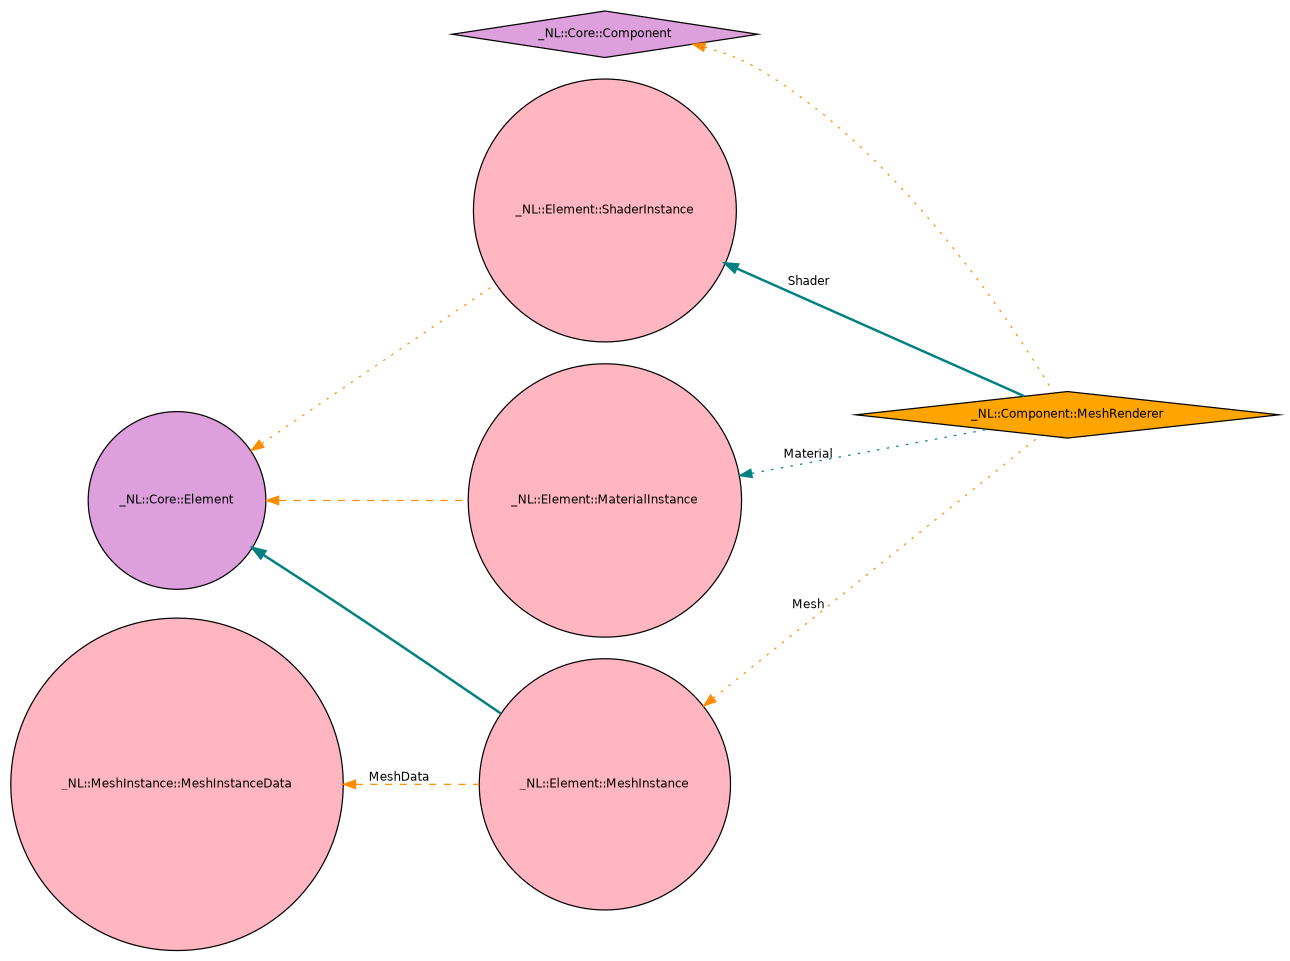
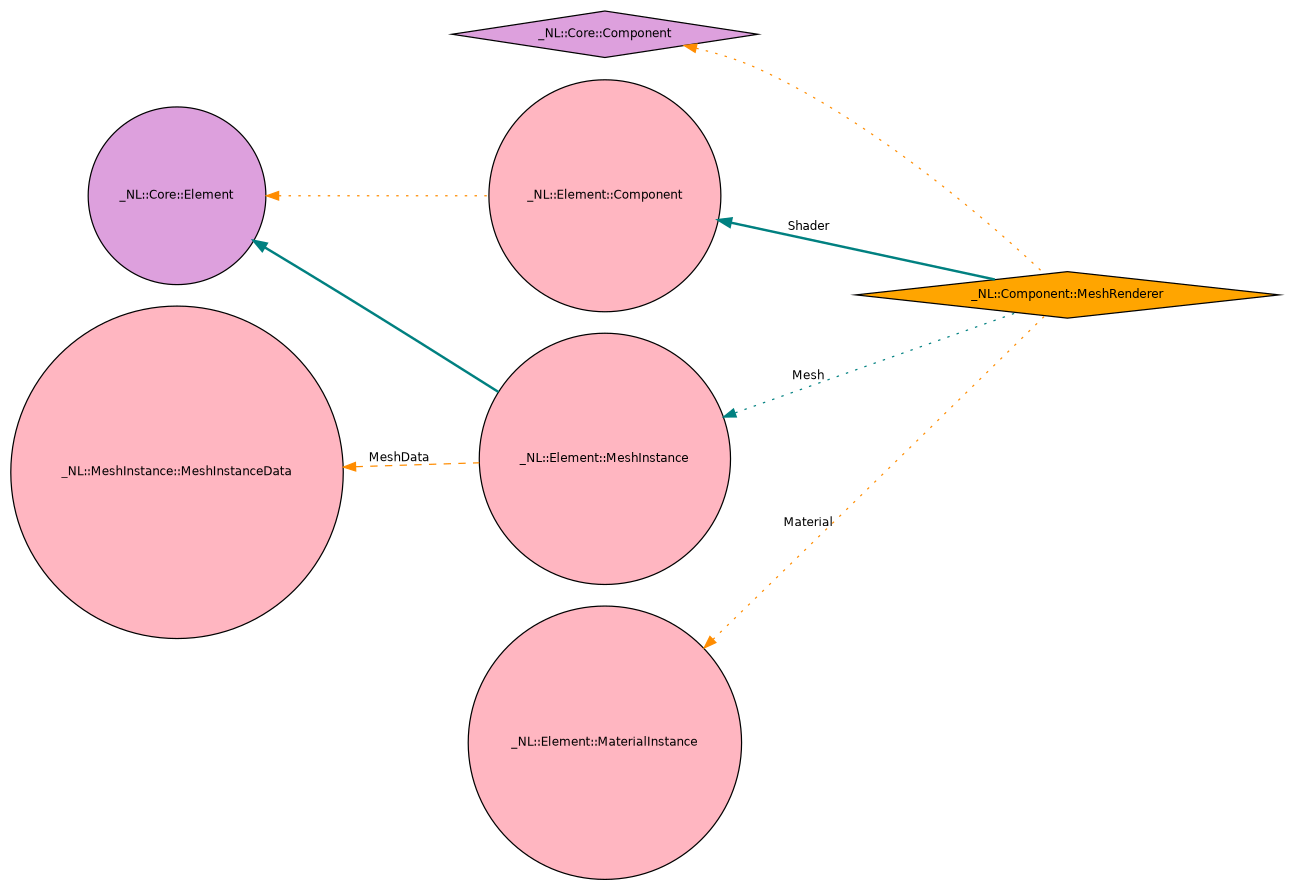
(605, 210) -> (605, 196)
(870, 451) -> (879, 478)
(373, 500) -> none
(877, 567) -> (876, 363)
